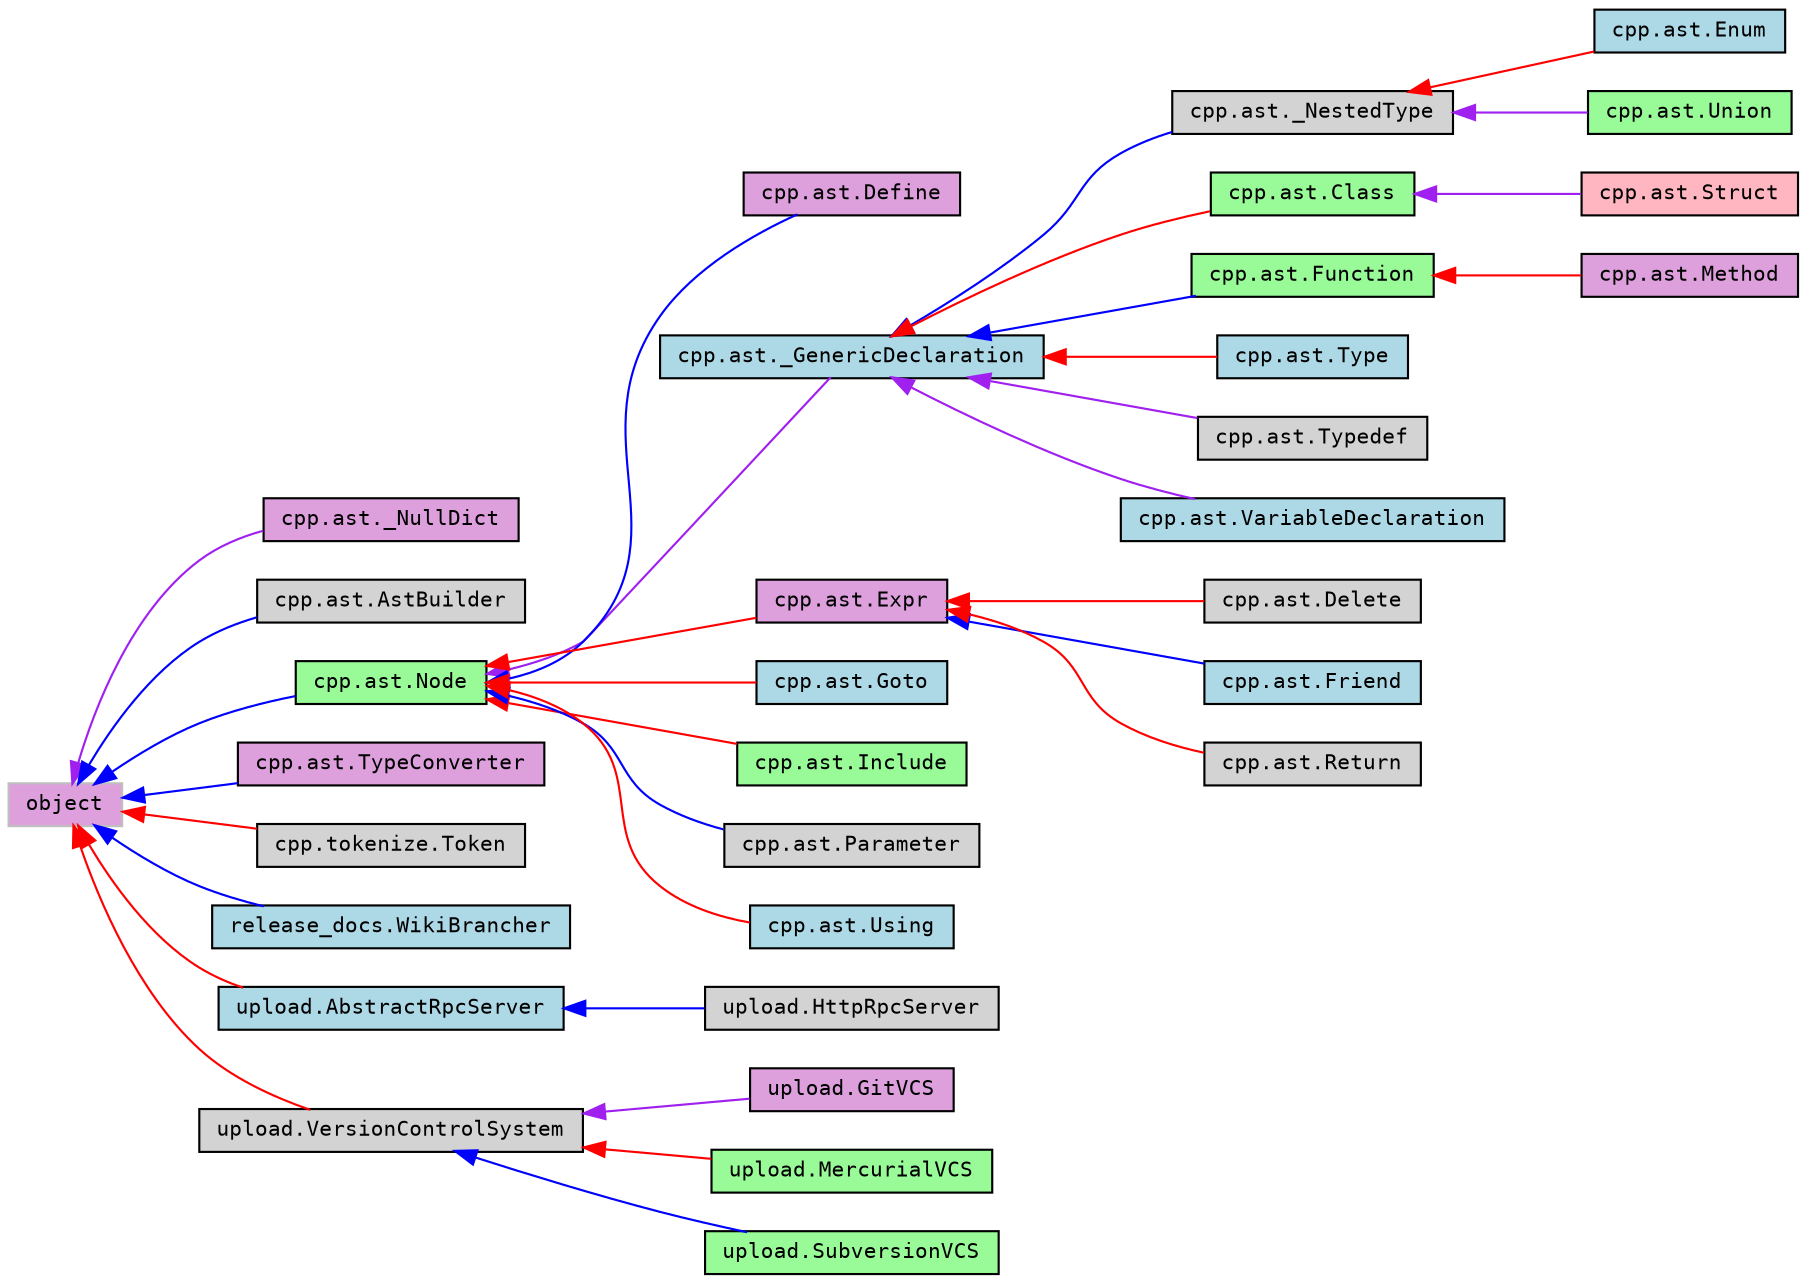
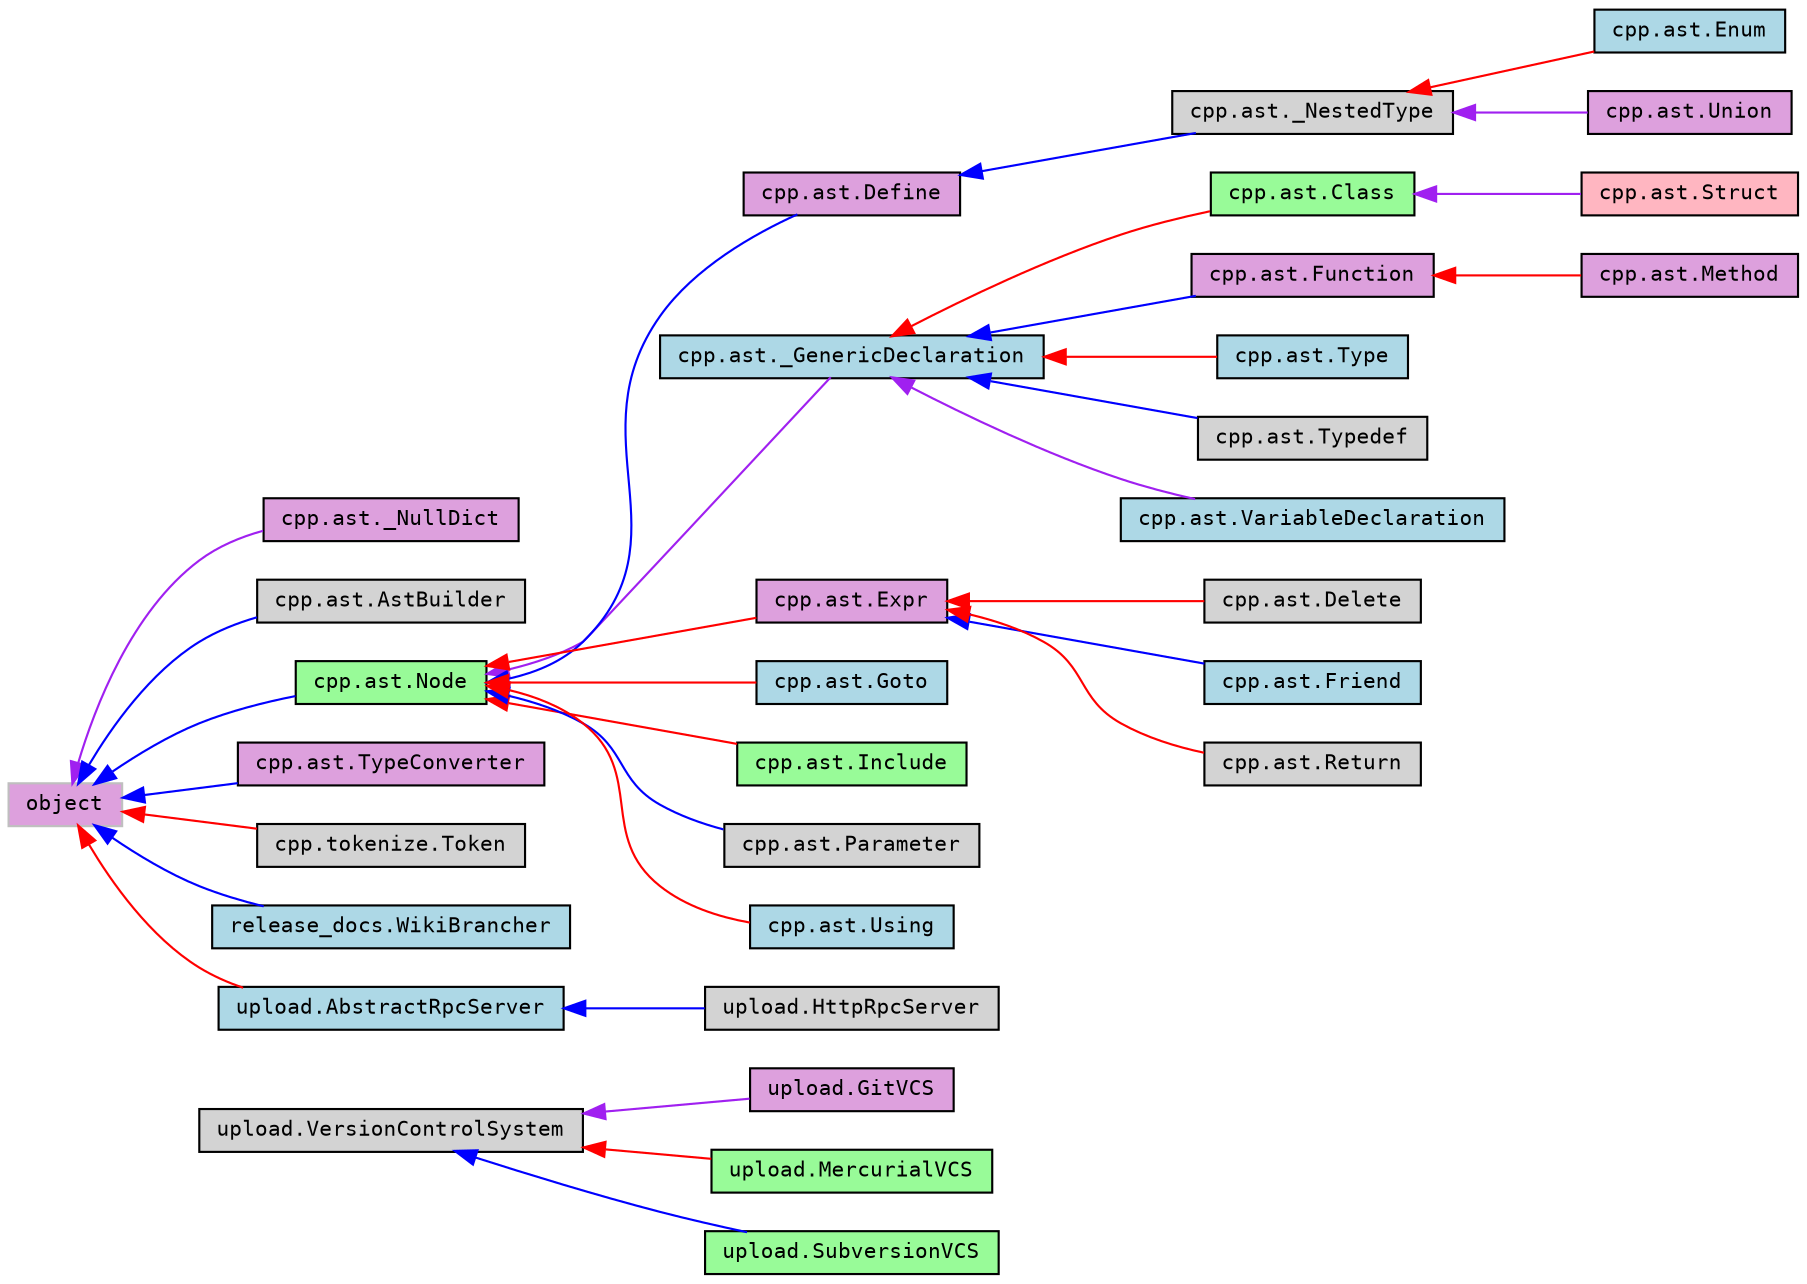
(1690, 113) -> (1690, 113)
(1046, 232) -> (1089, 152)
(1313, 275) -> (1313, 275)
(1094, 400) -> (1094, 400)
(163, 1008) -> none
